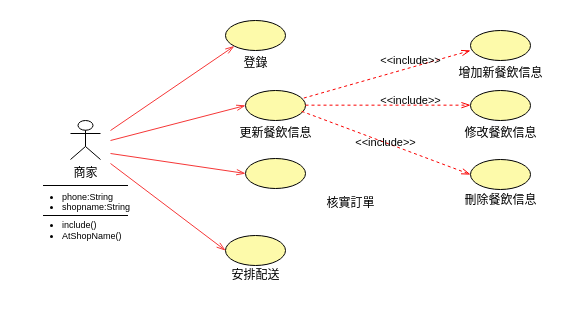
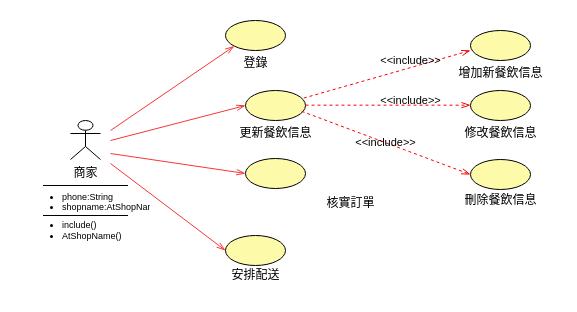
(70, 201) -> (85, 201)
